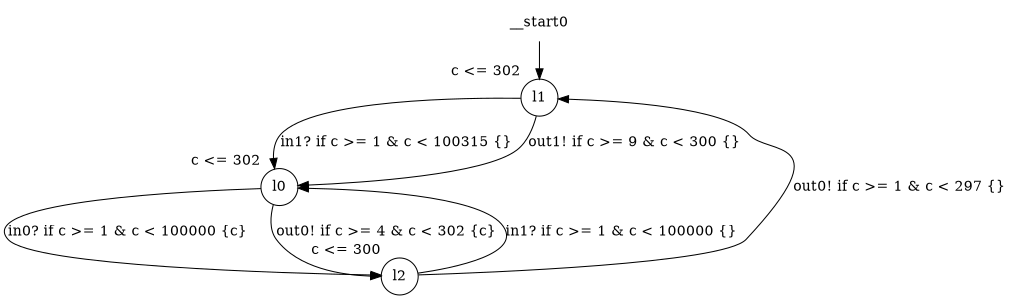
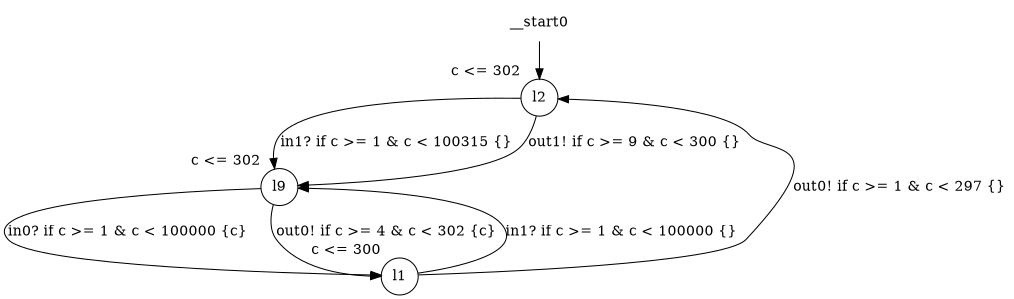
(539, 98) -> (539, 98)
(279, 187) -> (279, 187)
(400, 276) -> (400, 276)
